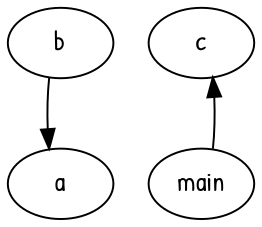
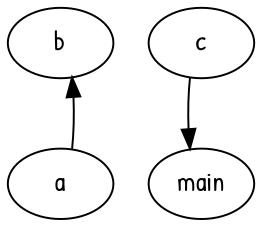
(48, 103) -> (74, 123)
(214, 123) -> (188, 103)
